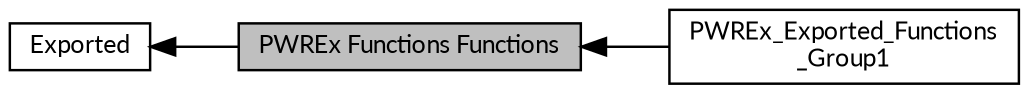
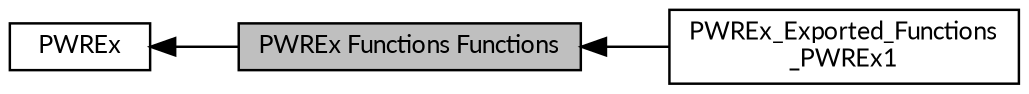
(80, 47) -> (80, 47)
(844, 47) -> (844, 47)
